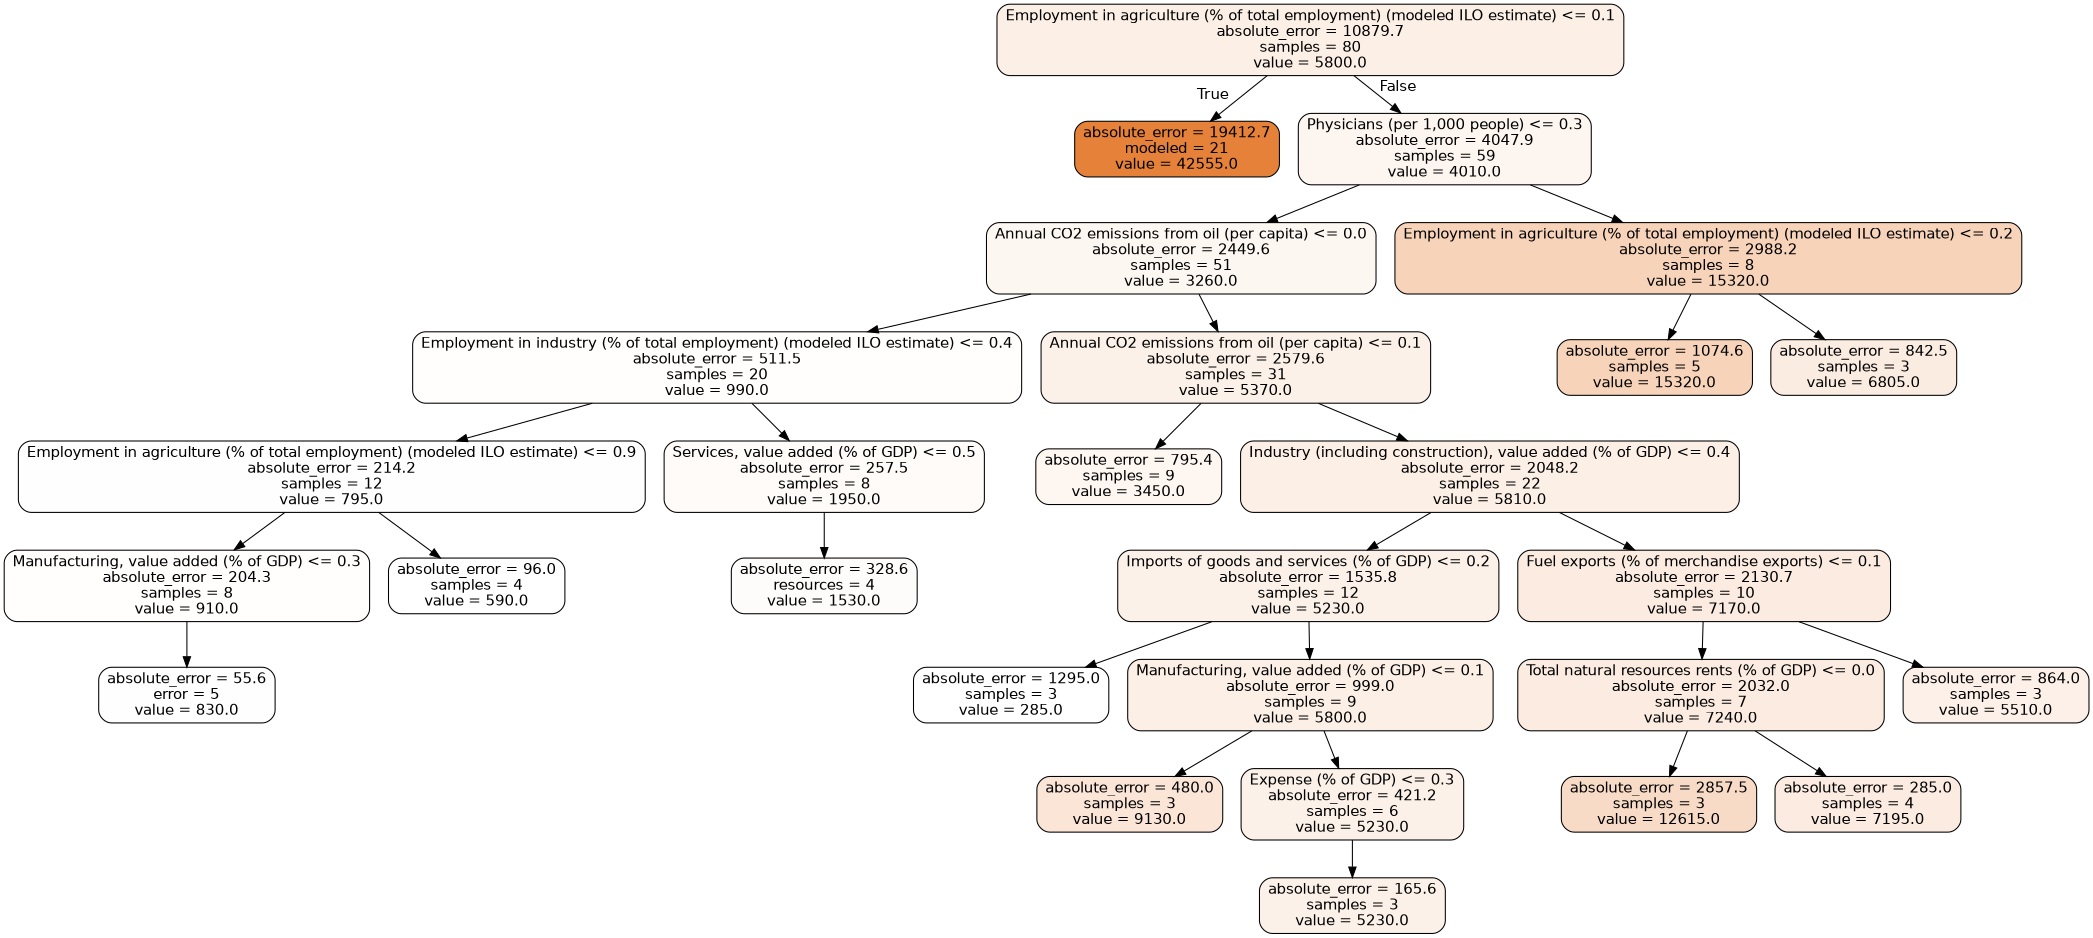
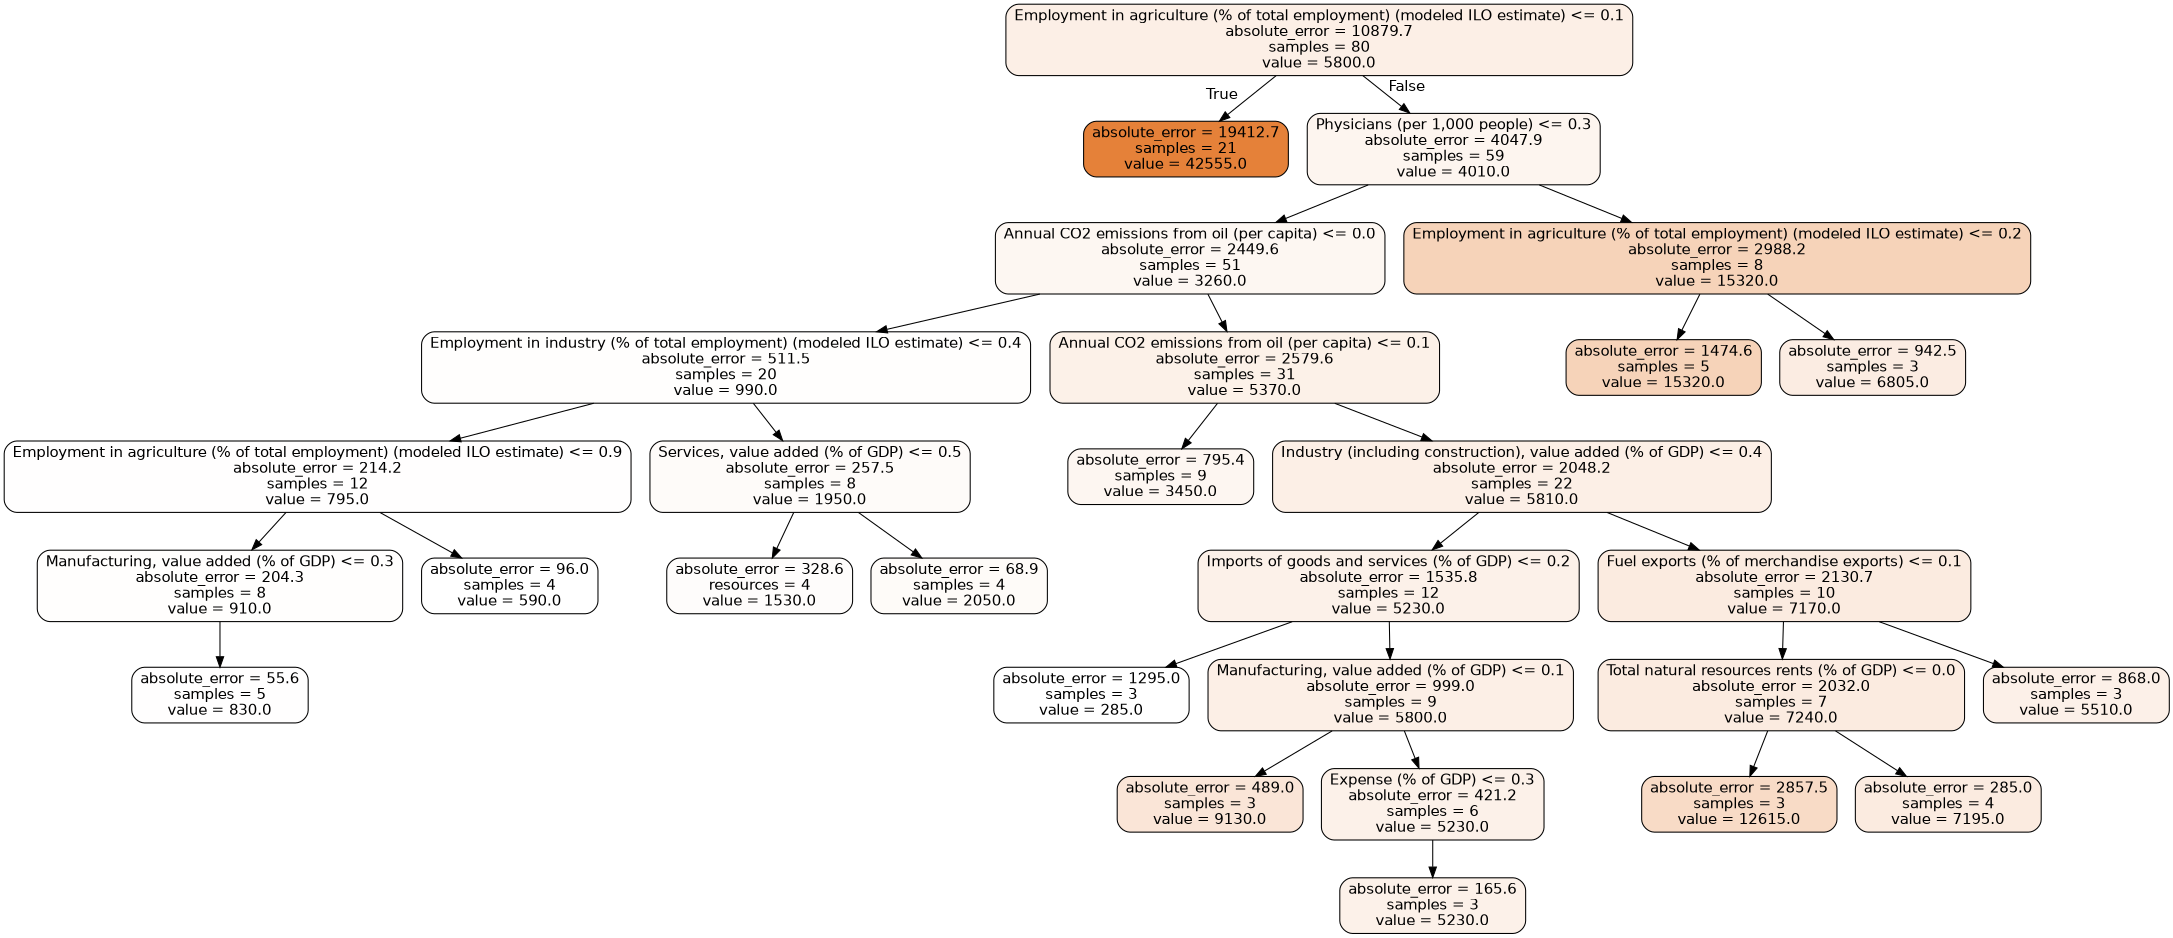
(1177, 149) -> (1186, 149)
(1655, 367) -> (1664, 367)
(1864, 367) -> (1873, 367)
none -> (959, 586)
(187, 695) -> (220, 695)
(1996, 695) -> (2076, 695)
(1130, 804) -> (1210, 804)
